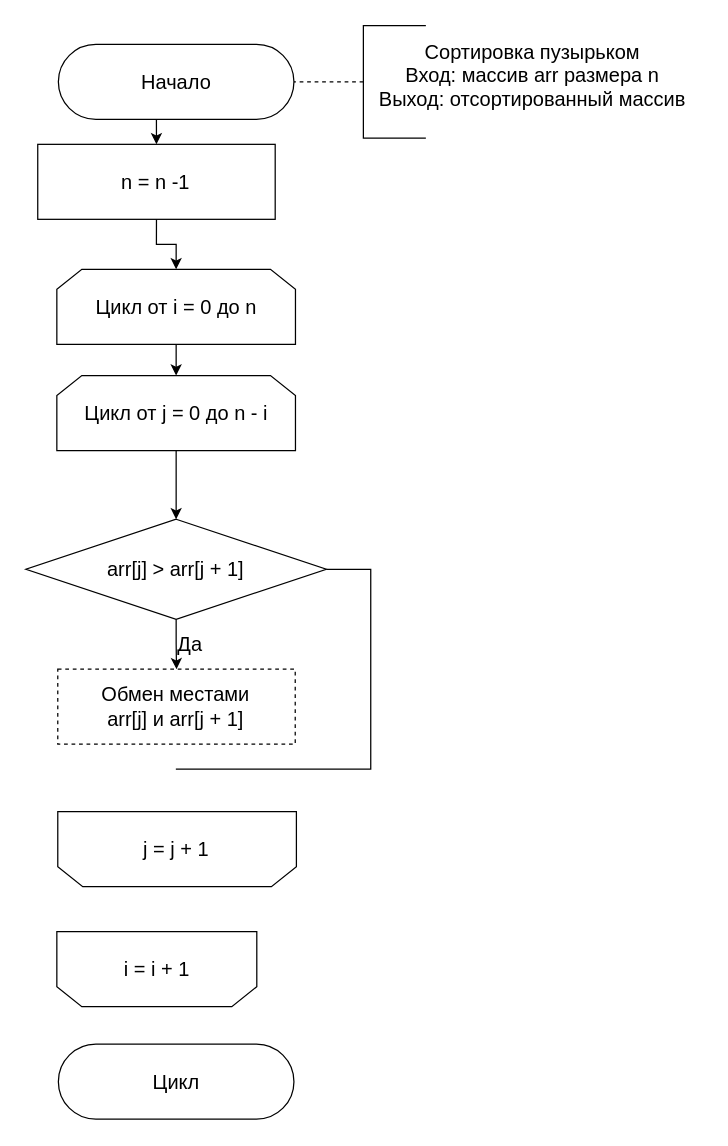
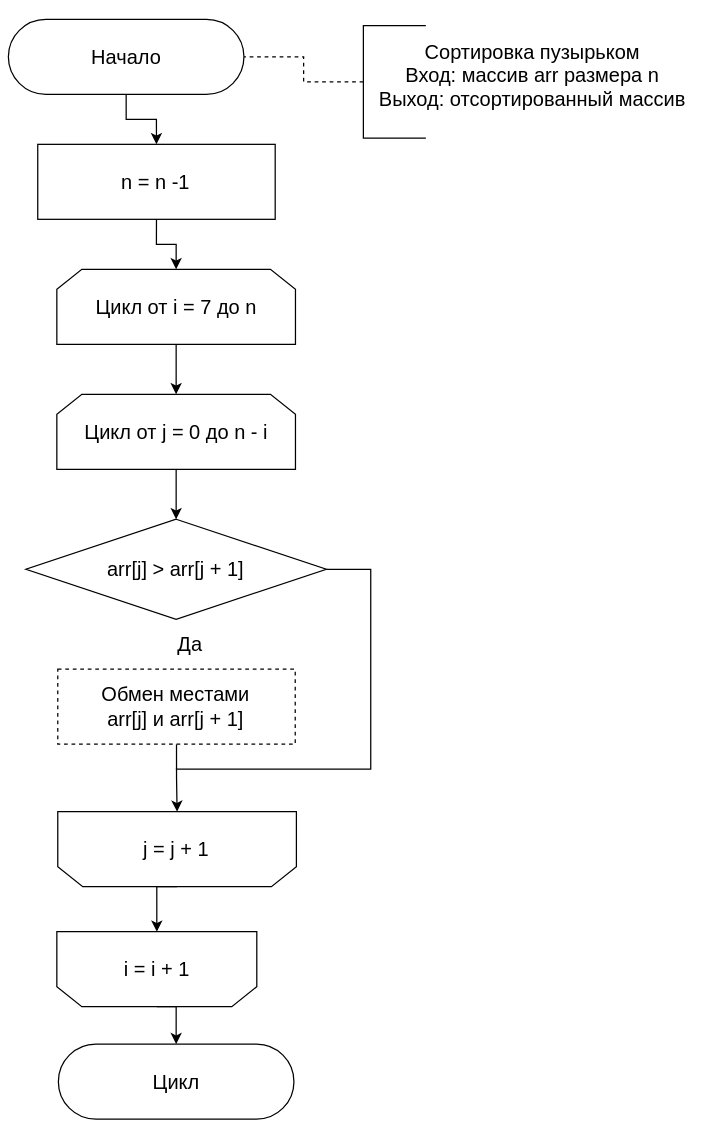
(176, 82) -> (126, 57)
(176, 307) -> (176, 307)
(176, 413) -> (176, 432)
(176, 640) -> none
none -> (176, 774)
none -> (157, 905)
none -> (176, 1020)
